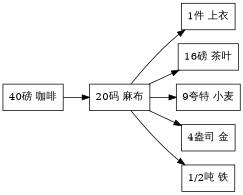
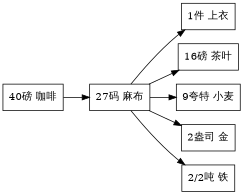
(120, 97) -> (120, 97)
(208, 138) -> (208, 138)
(208, 178) -> (208, 178)
